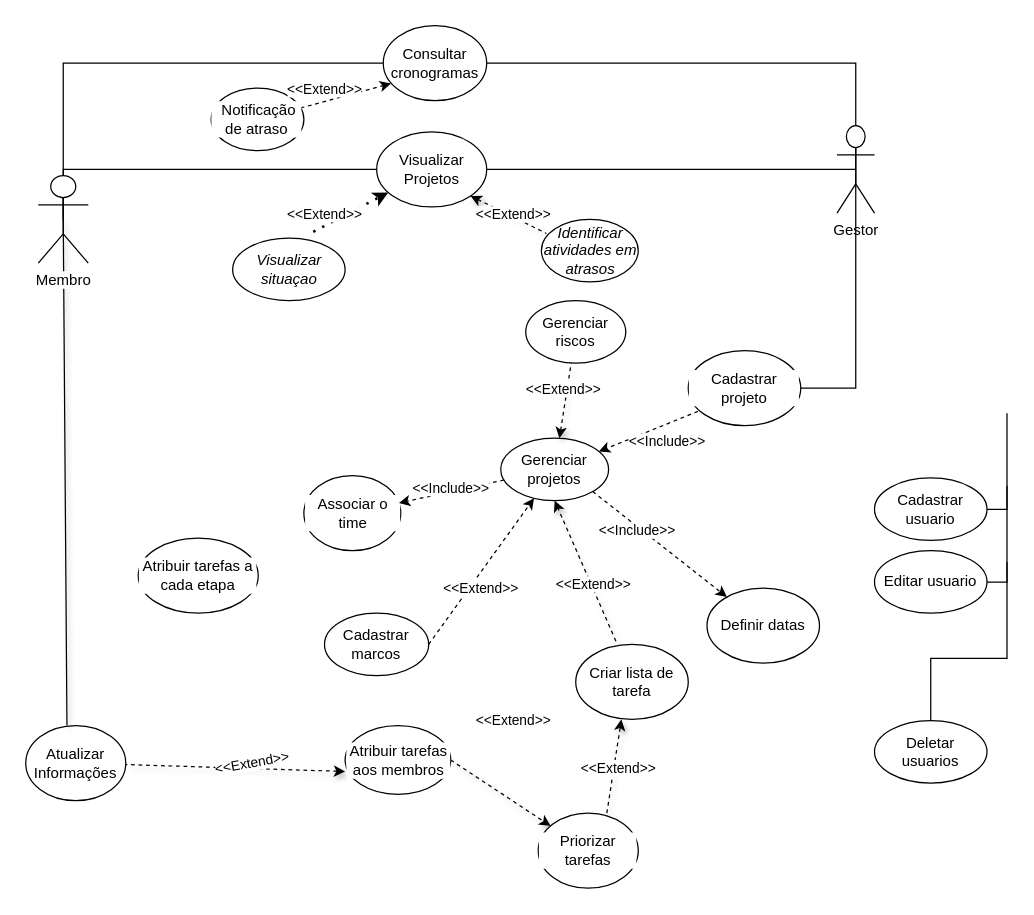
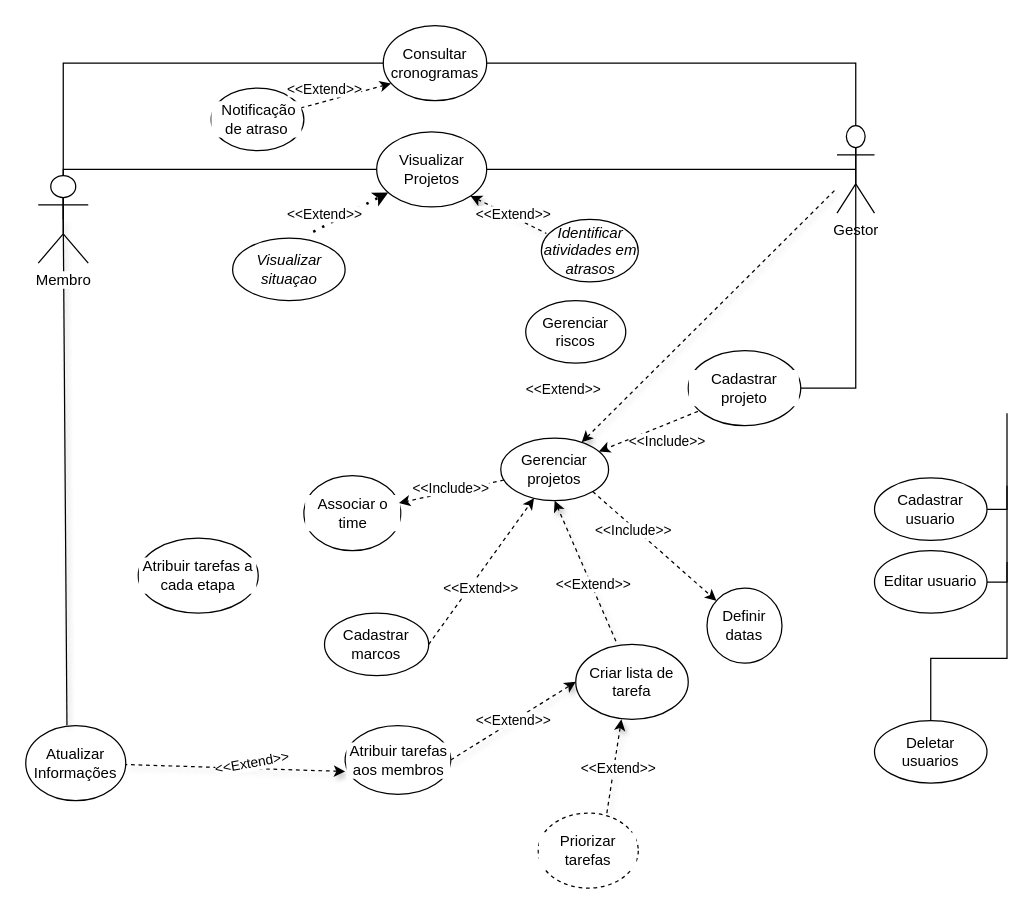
(563, 414) -> (711, 313)
(763, 626) -> (744, 626)
(497, 791) -> (475, 745)
(588, 851) -> (588, 851)
